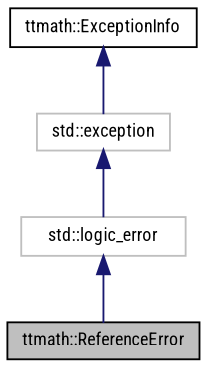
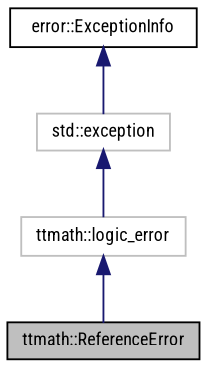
(103, 28) -> (103, 28)
(103, 236) -> (103, 236)
